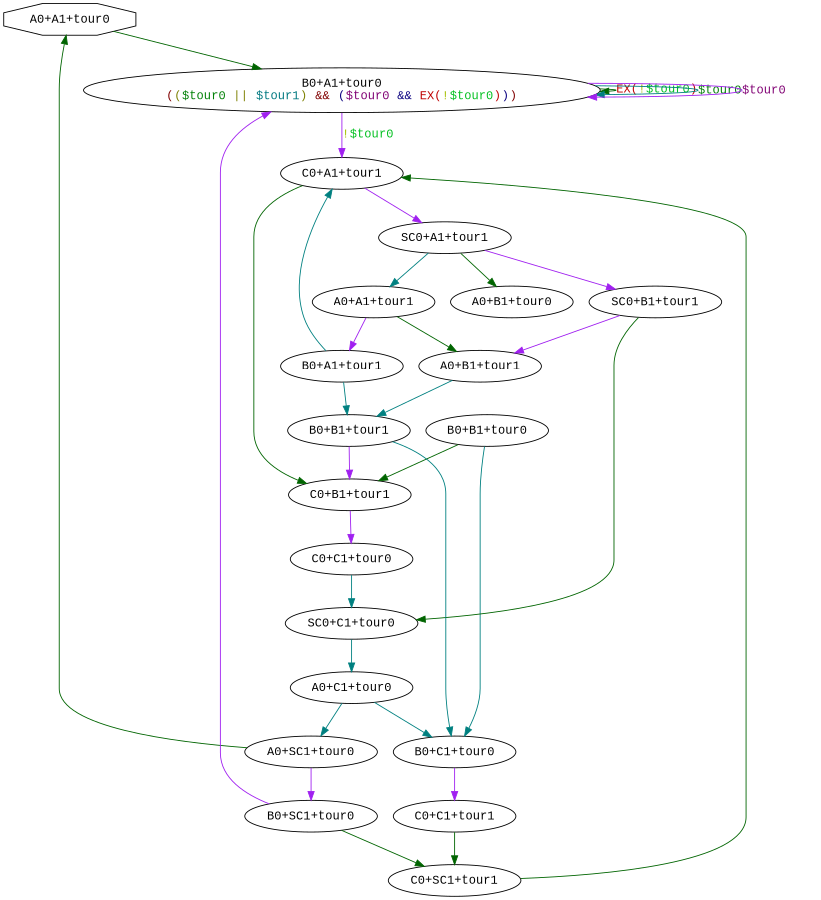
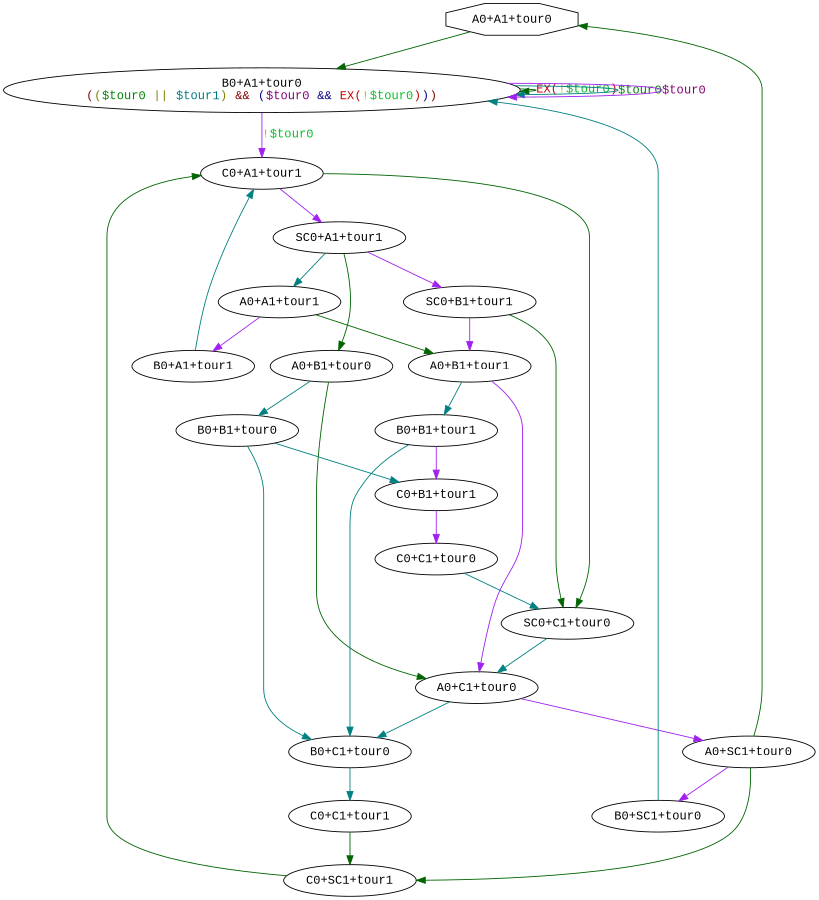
(254, 332) -> (589, 276)
(345, 394) -> none
none -> (288, 396)
(421, 462) -> (333, 461)
(220, 463) -> (658, 393)
none -> (523, 520)
none -> (317, 557)
(334, 716) -> (608, 719)
(455, 780) -> (350, 780)
(379, 847) -> (616, 868)
